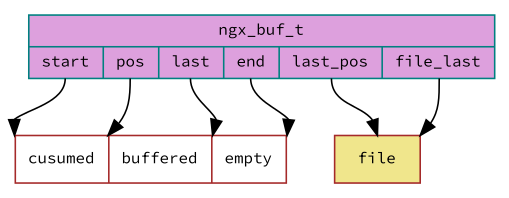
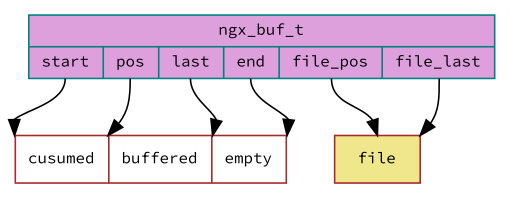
(331, 62) -> (331, 62)
